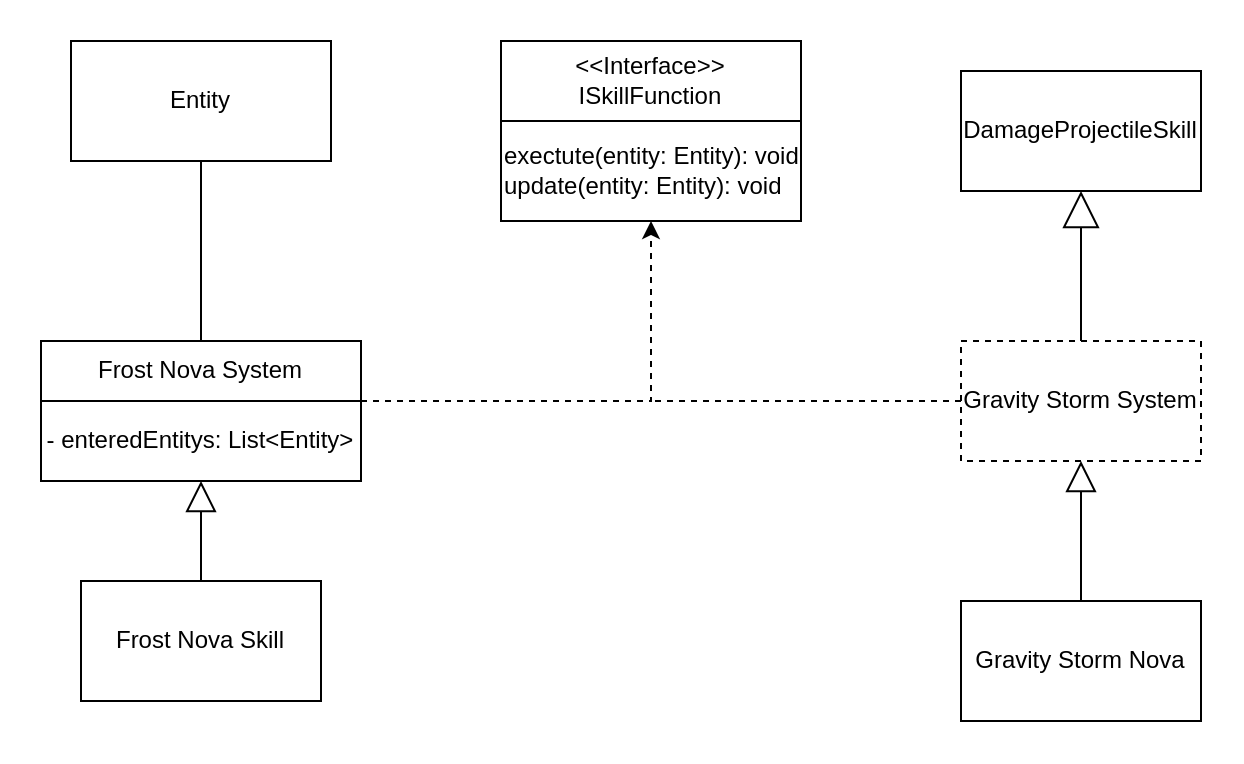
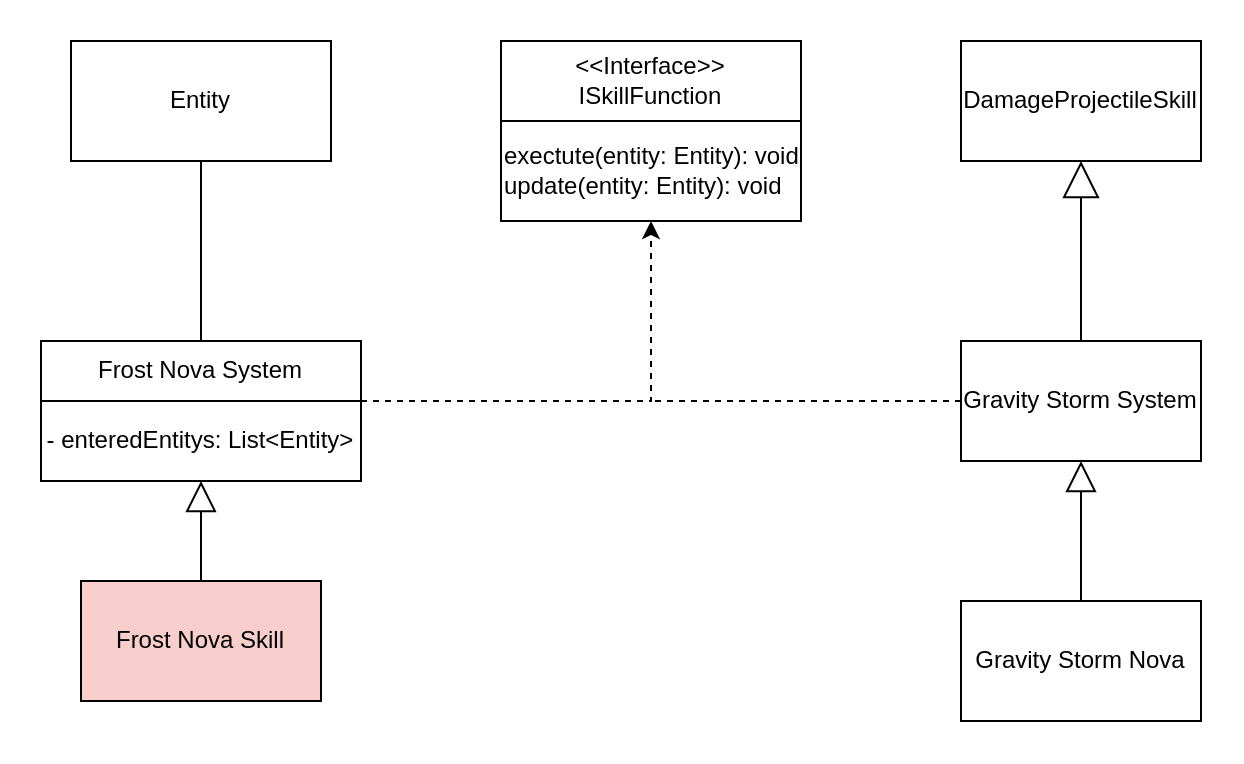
(1081, 131) -> (1081, 101)
(1081, 401) -> (1081, 401)
(201, 641) -> (201, 641)
